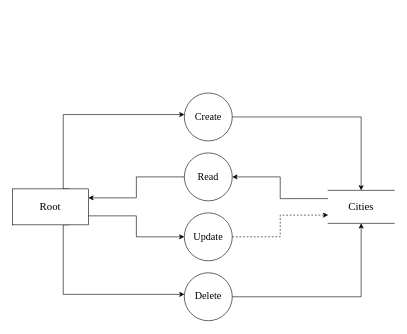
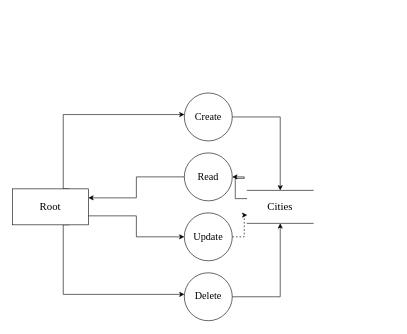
(362, 207) -> (281, 207)
